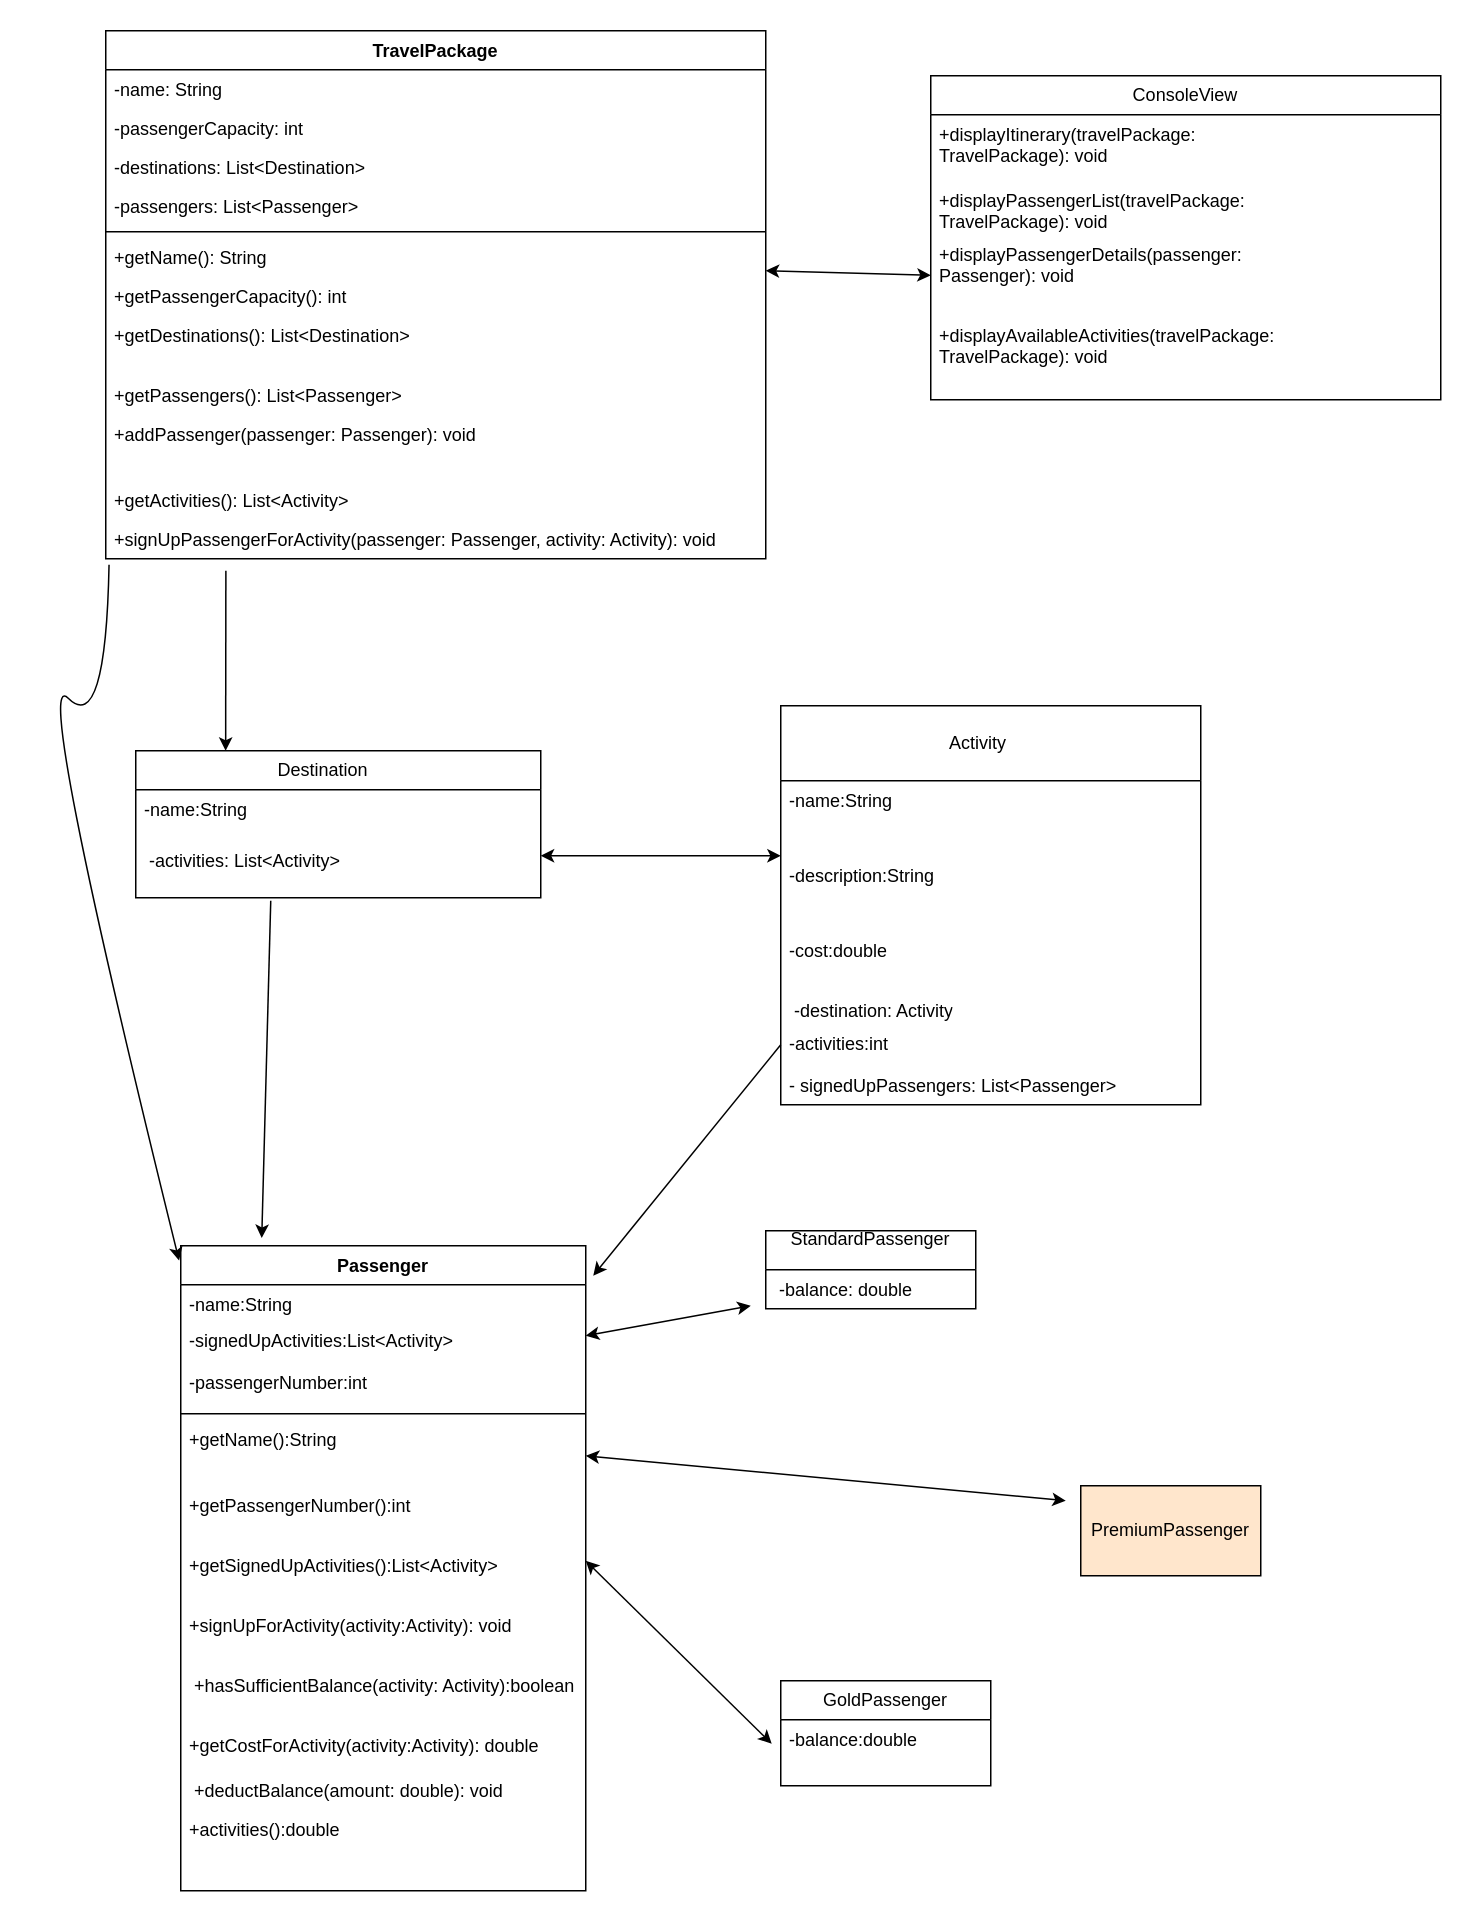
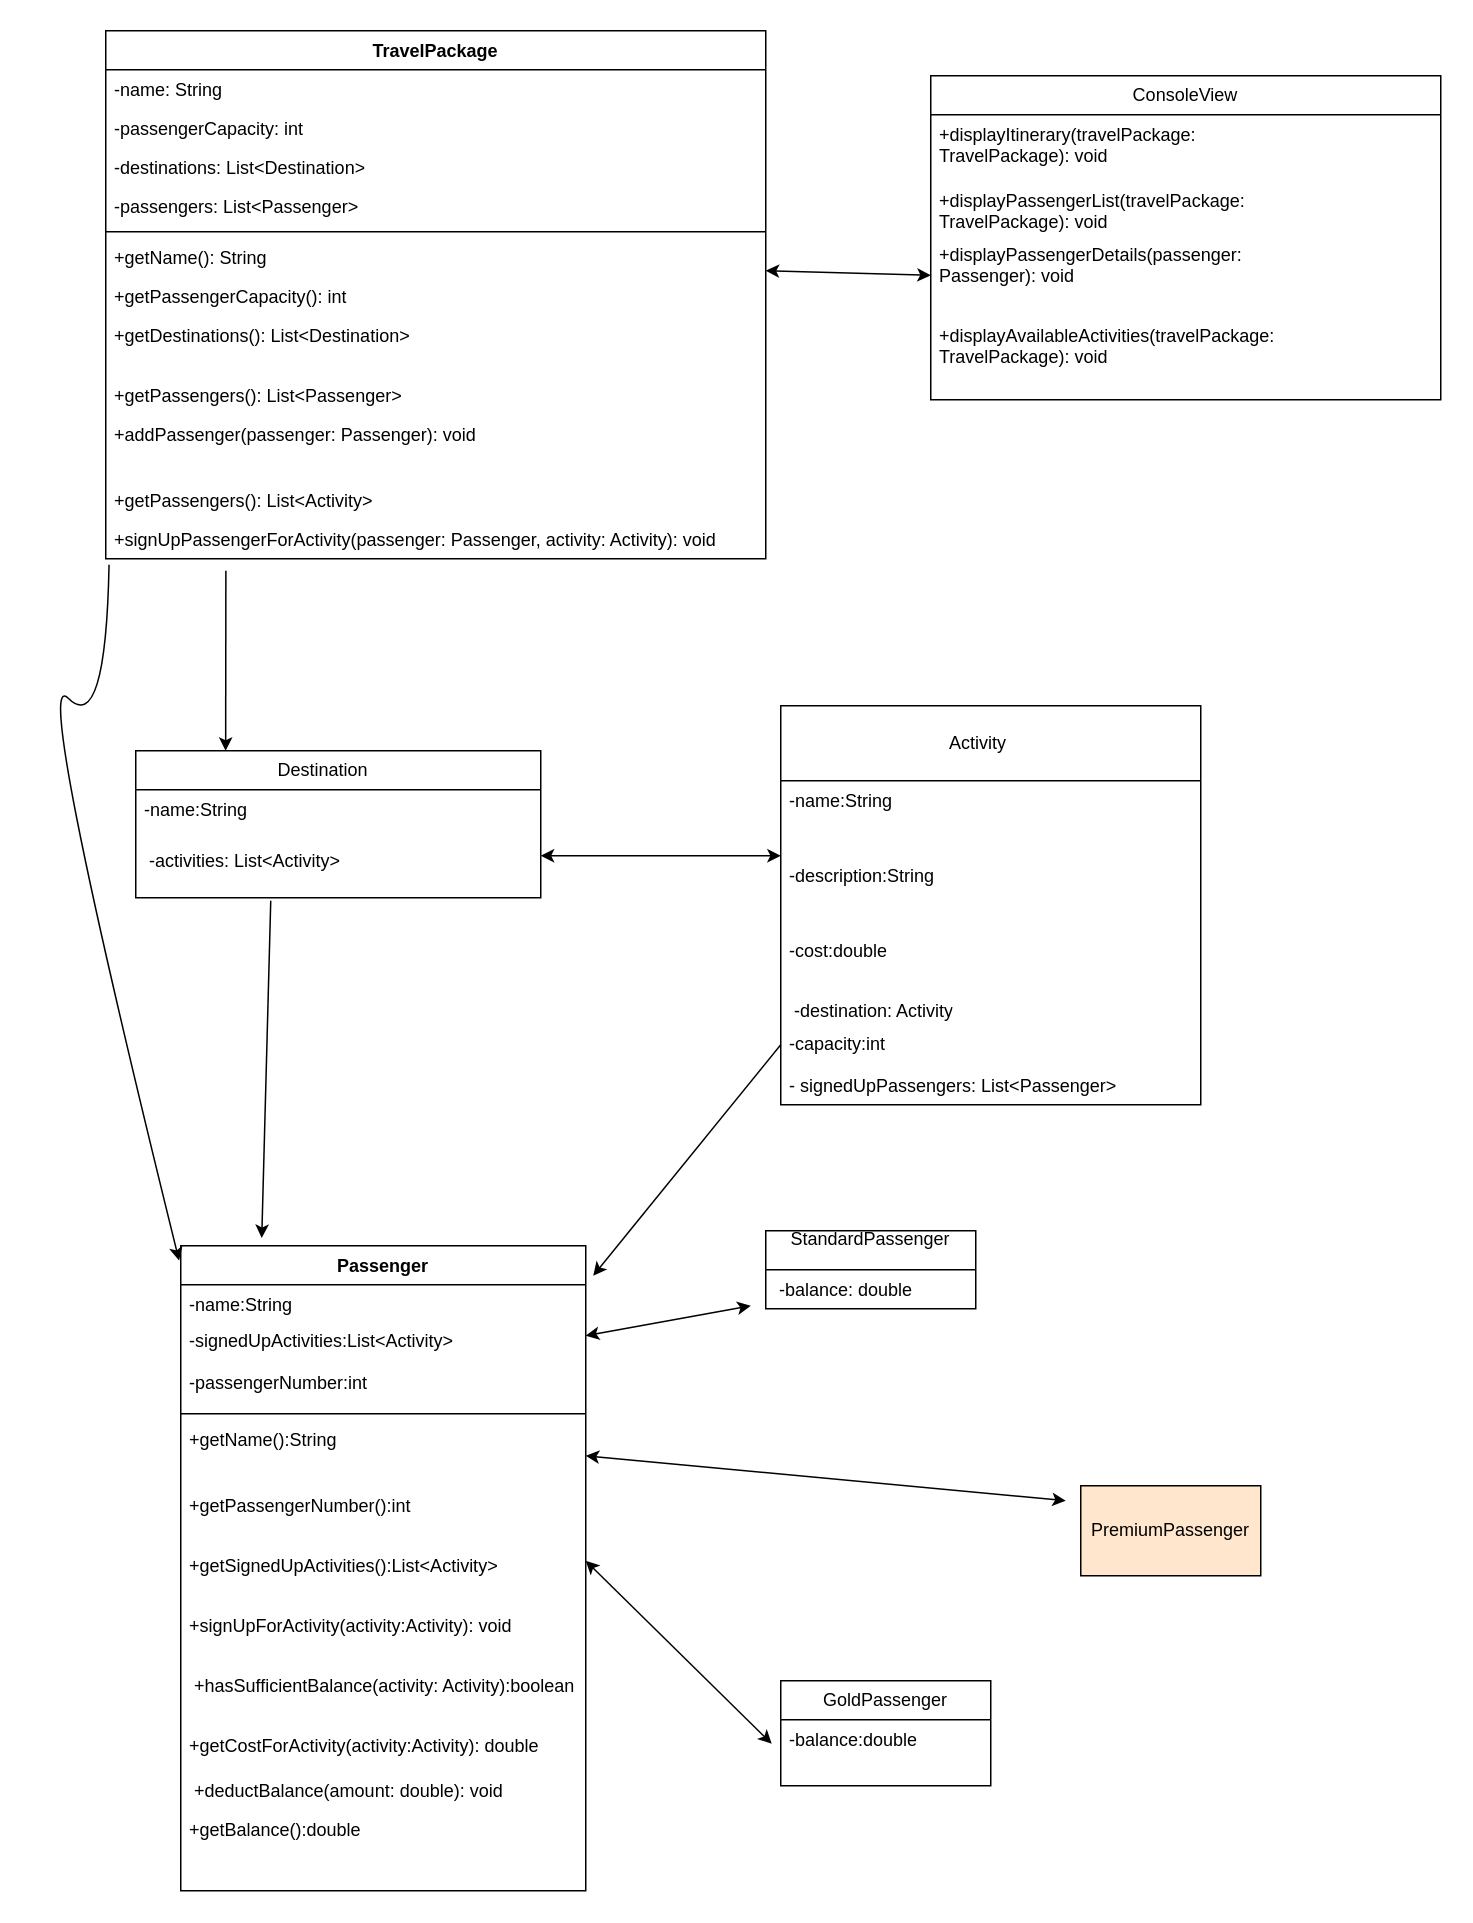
(257, 502) -> (264, 502)
(854, 1045) -> (848, 1045)
(279, 1831) -> (284, 1831)
